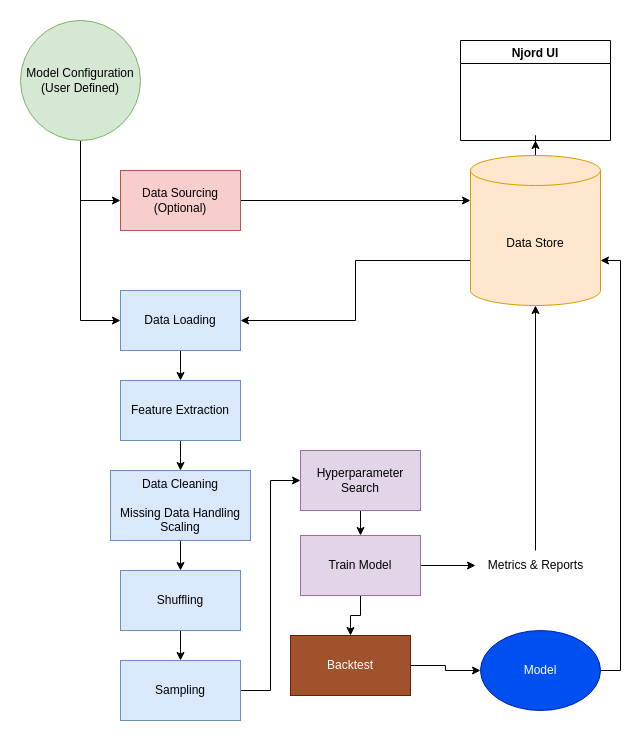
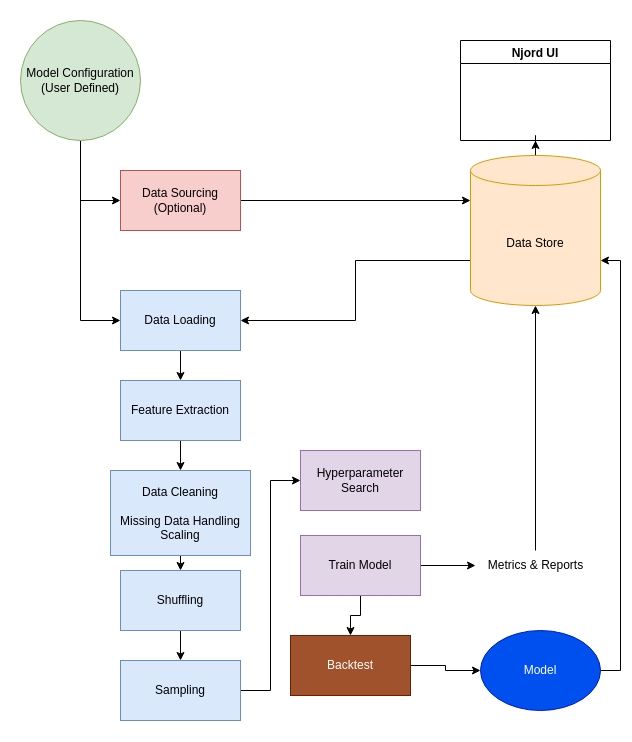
(181, 506) -> (181, 513)
(361, 520) -> none
